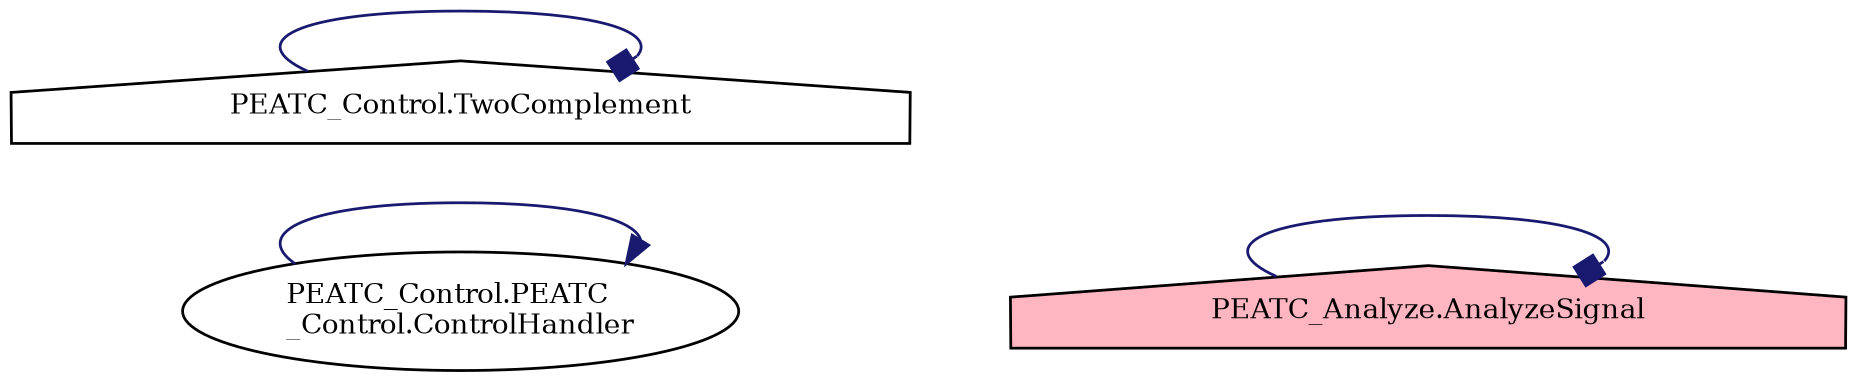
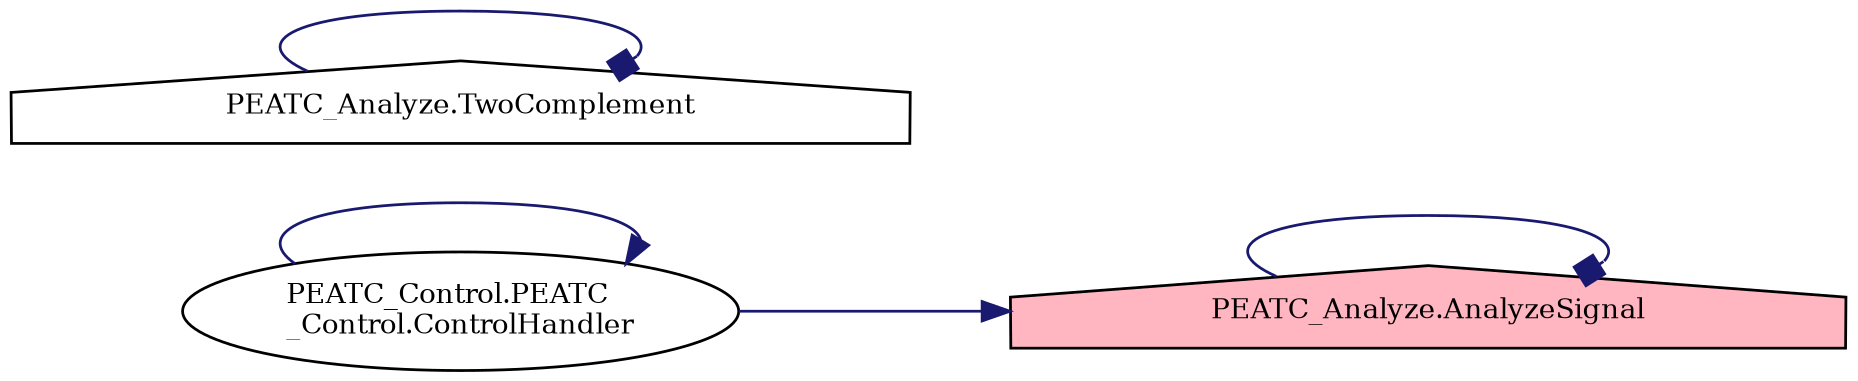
(461, 107) -> (461, 107)
none -> (860, 311)
